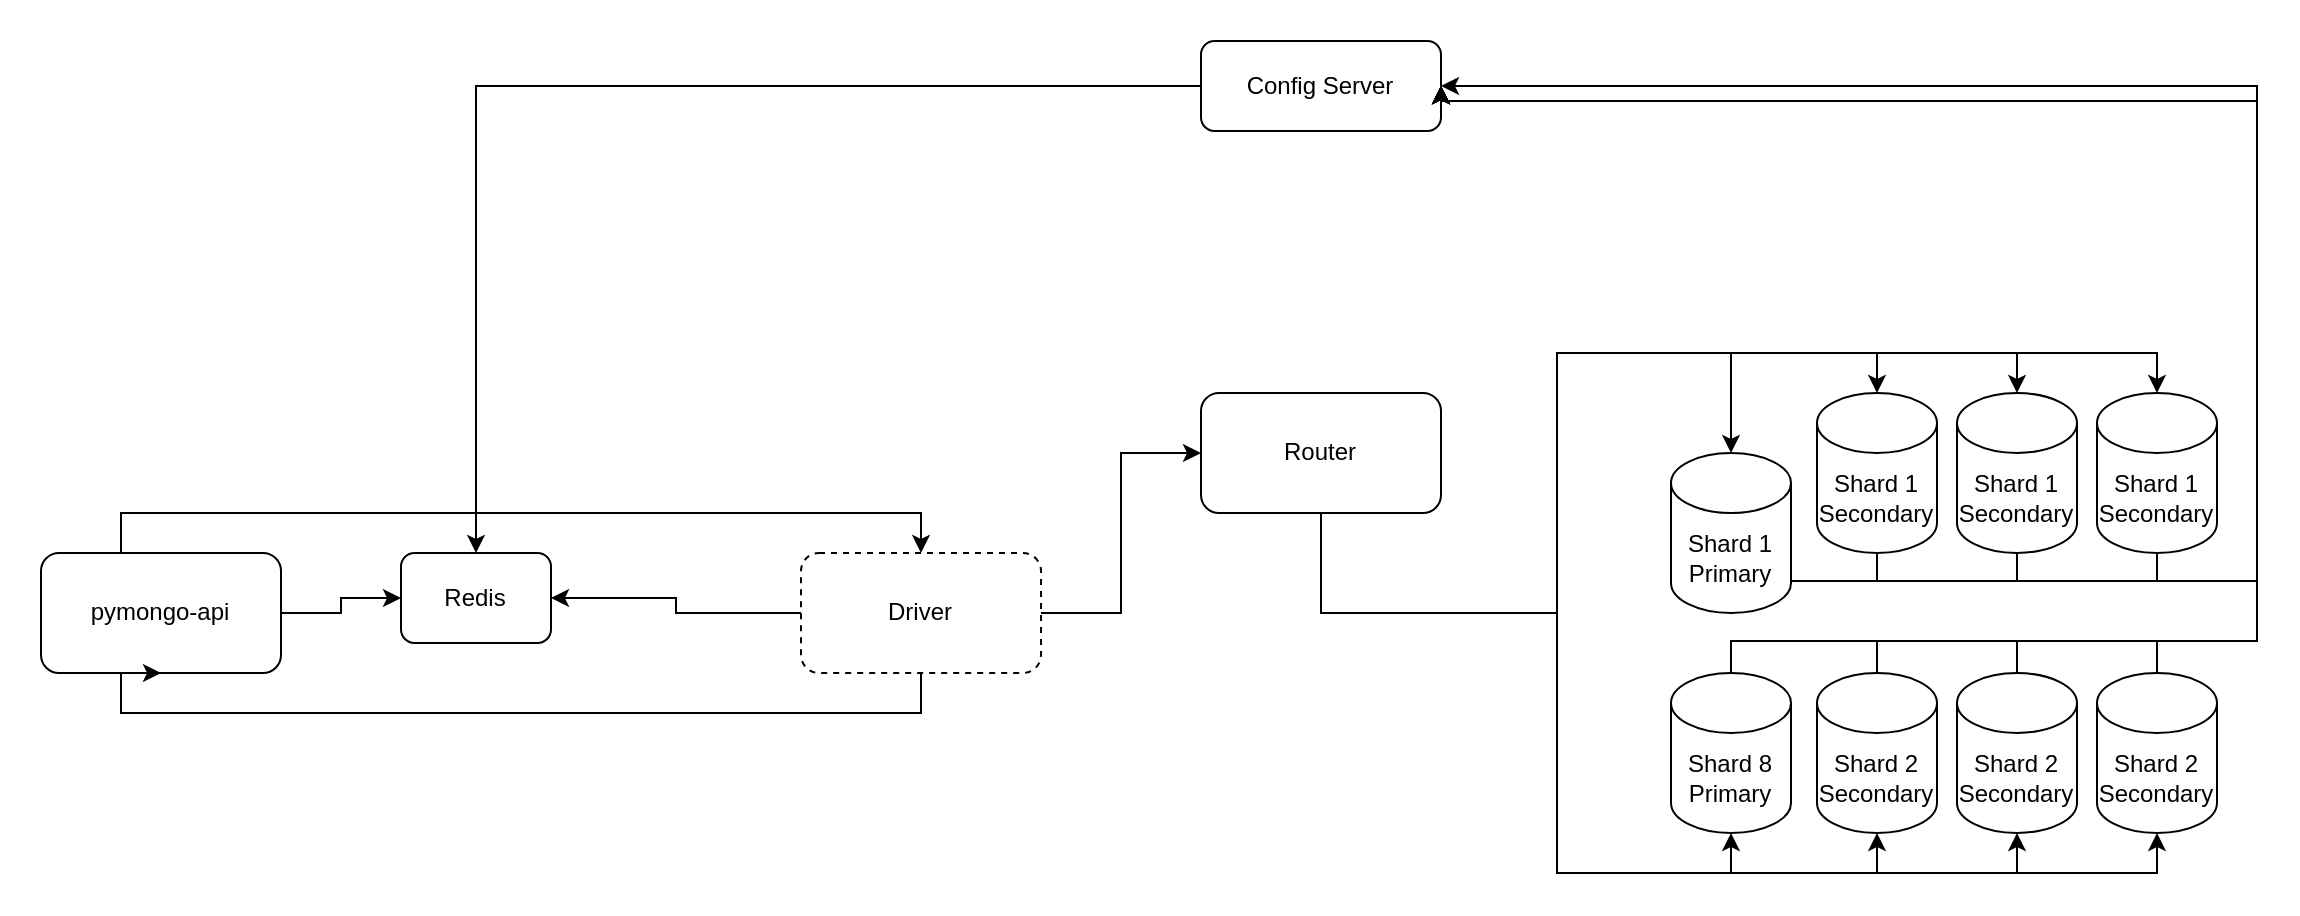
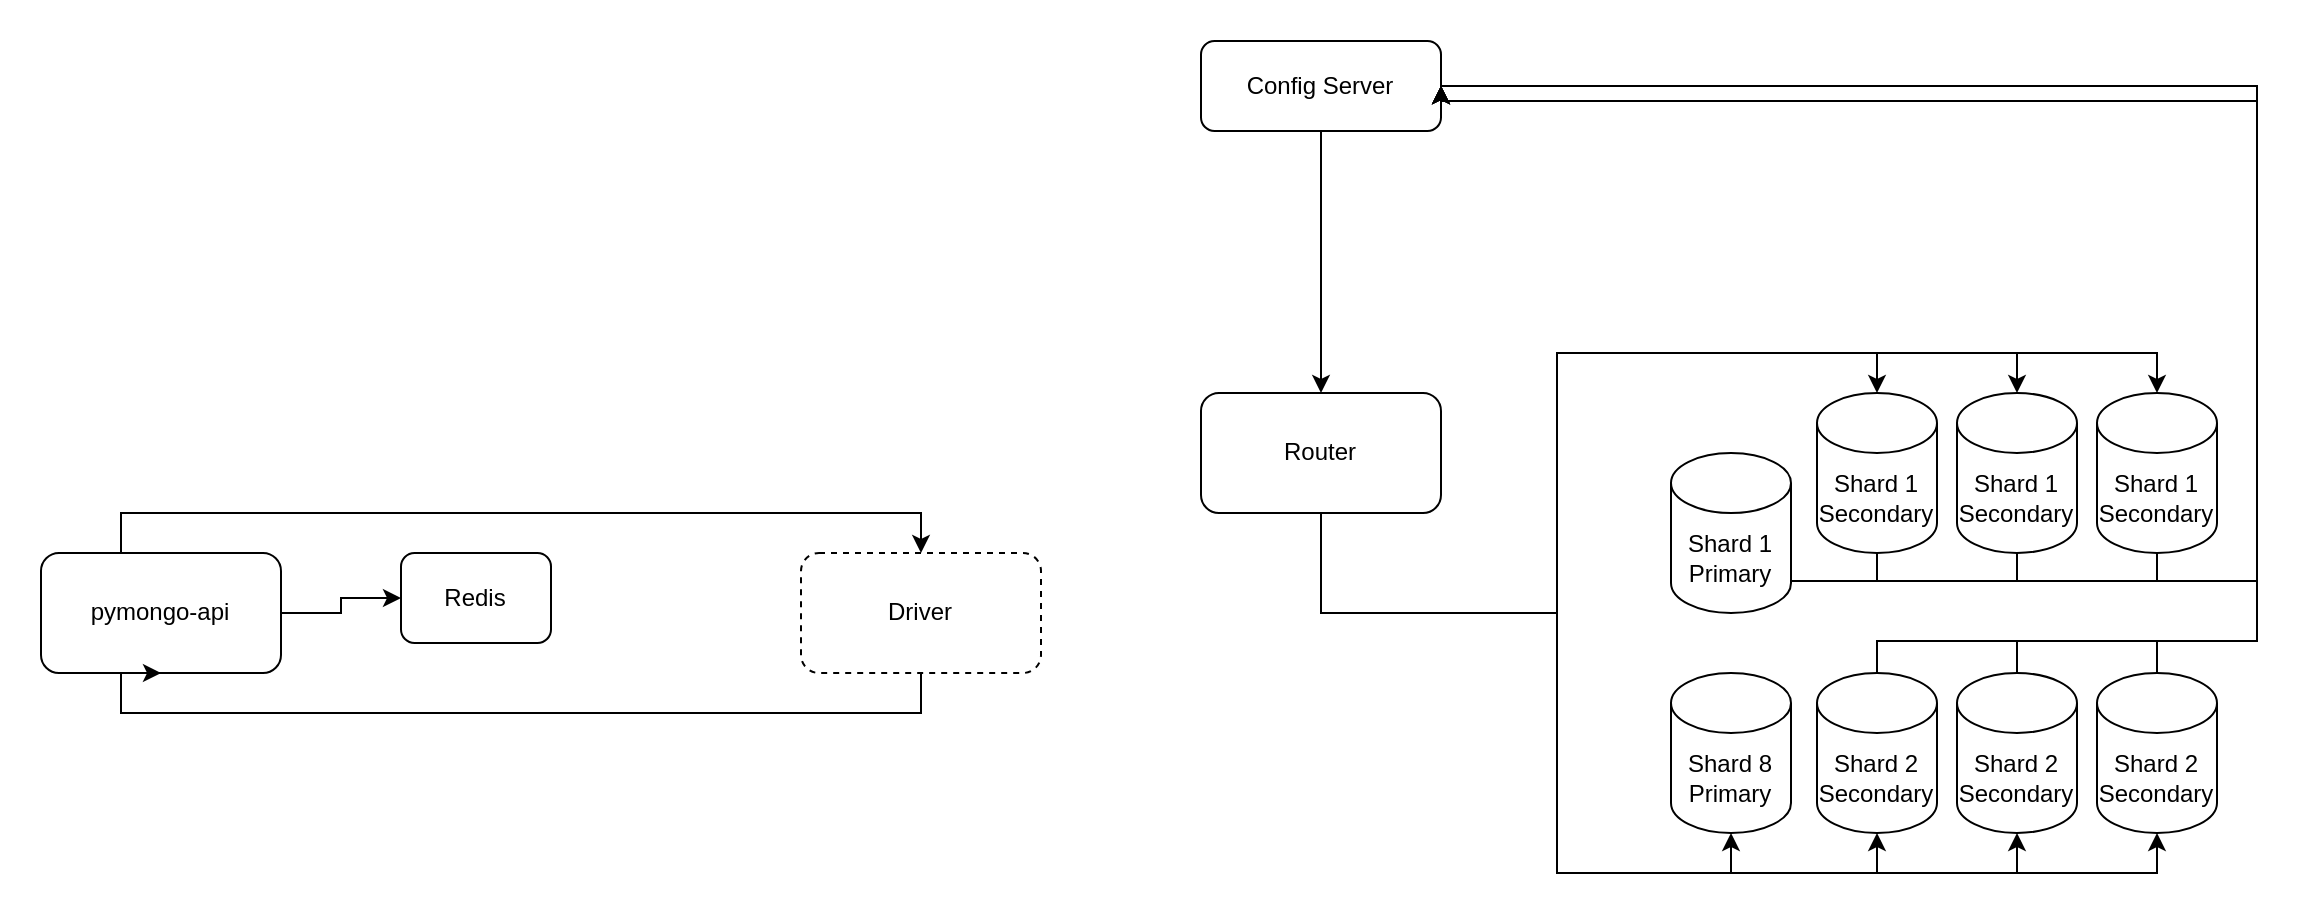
(612, 86) -> (1321, 255)
(1456, 86) -> (1450, 86)
(1731, 398) -> none
(1121, 540) -> none
(676, 612) -> none
(1786, 641) -> none
